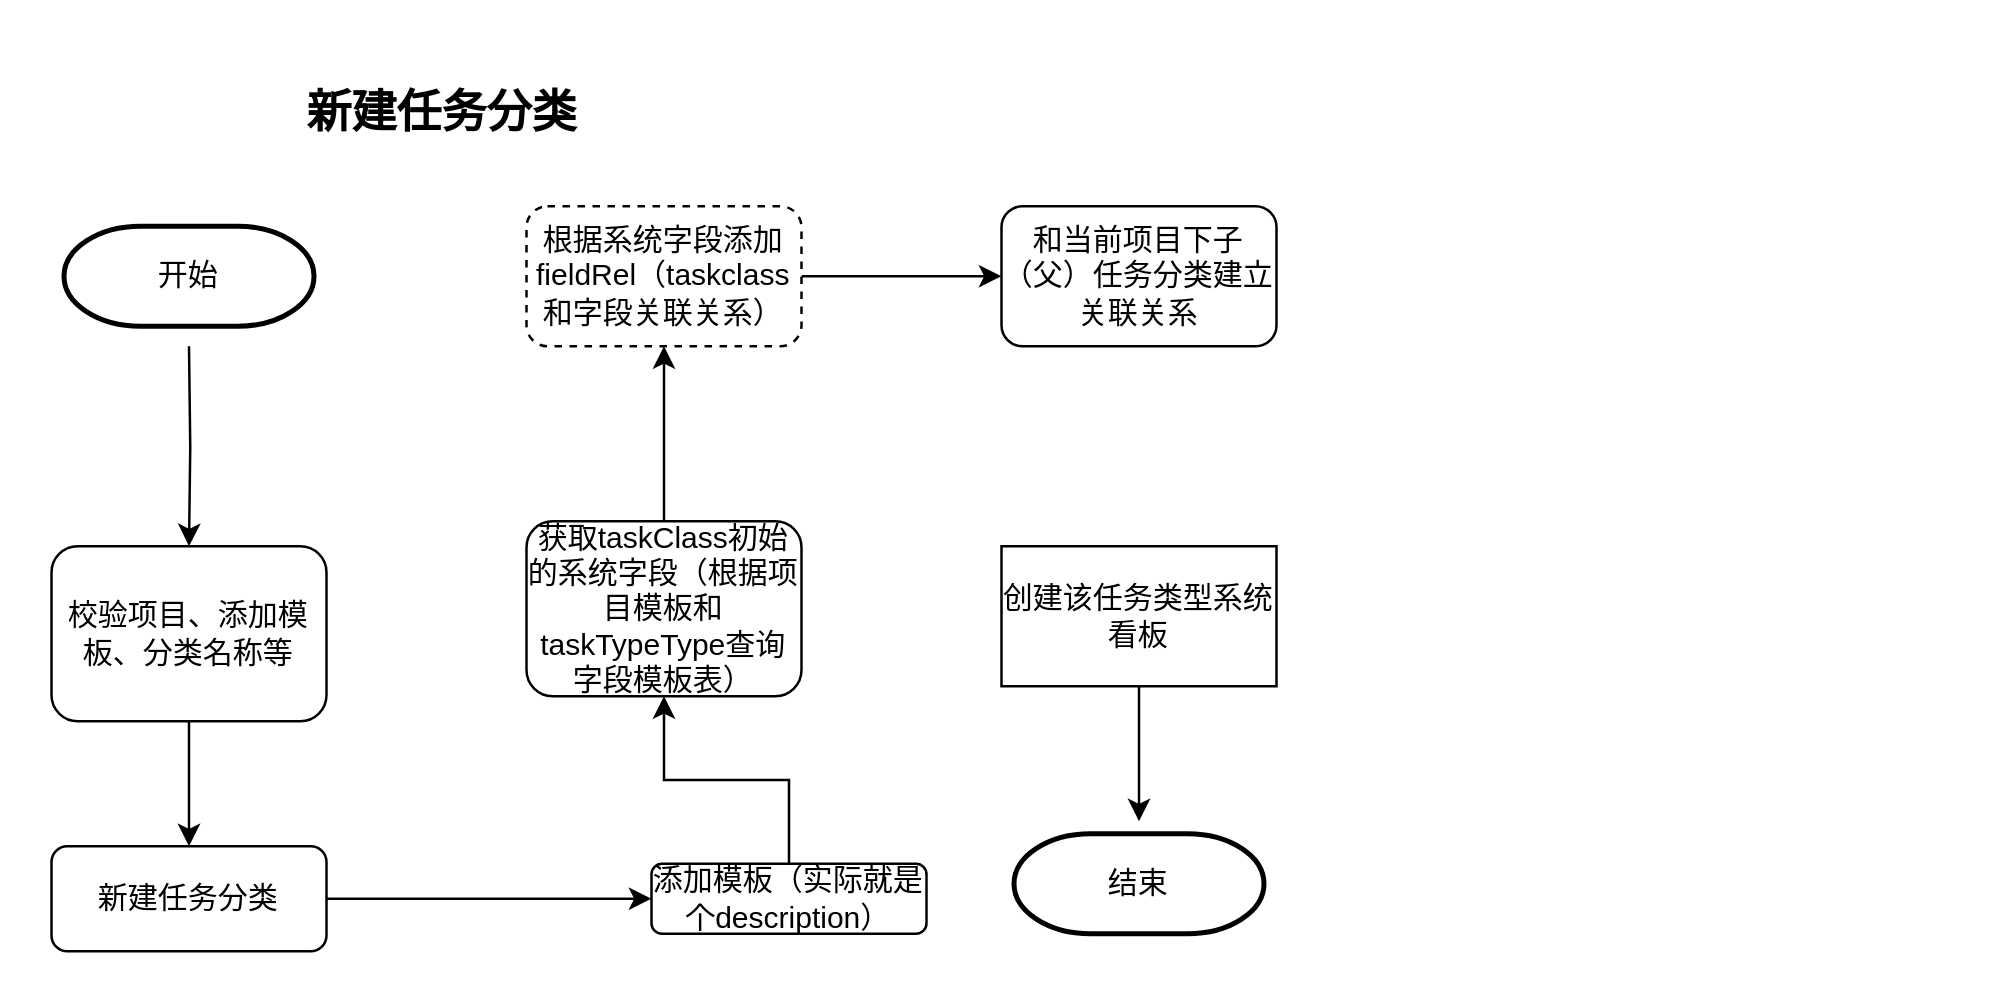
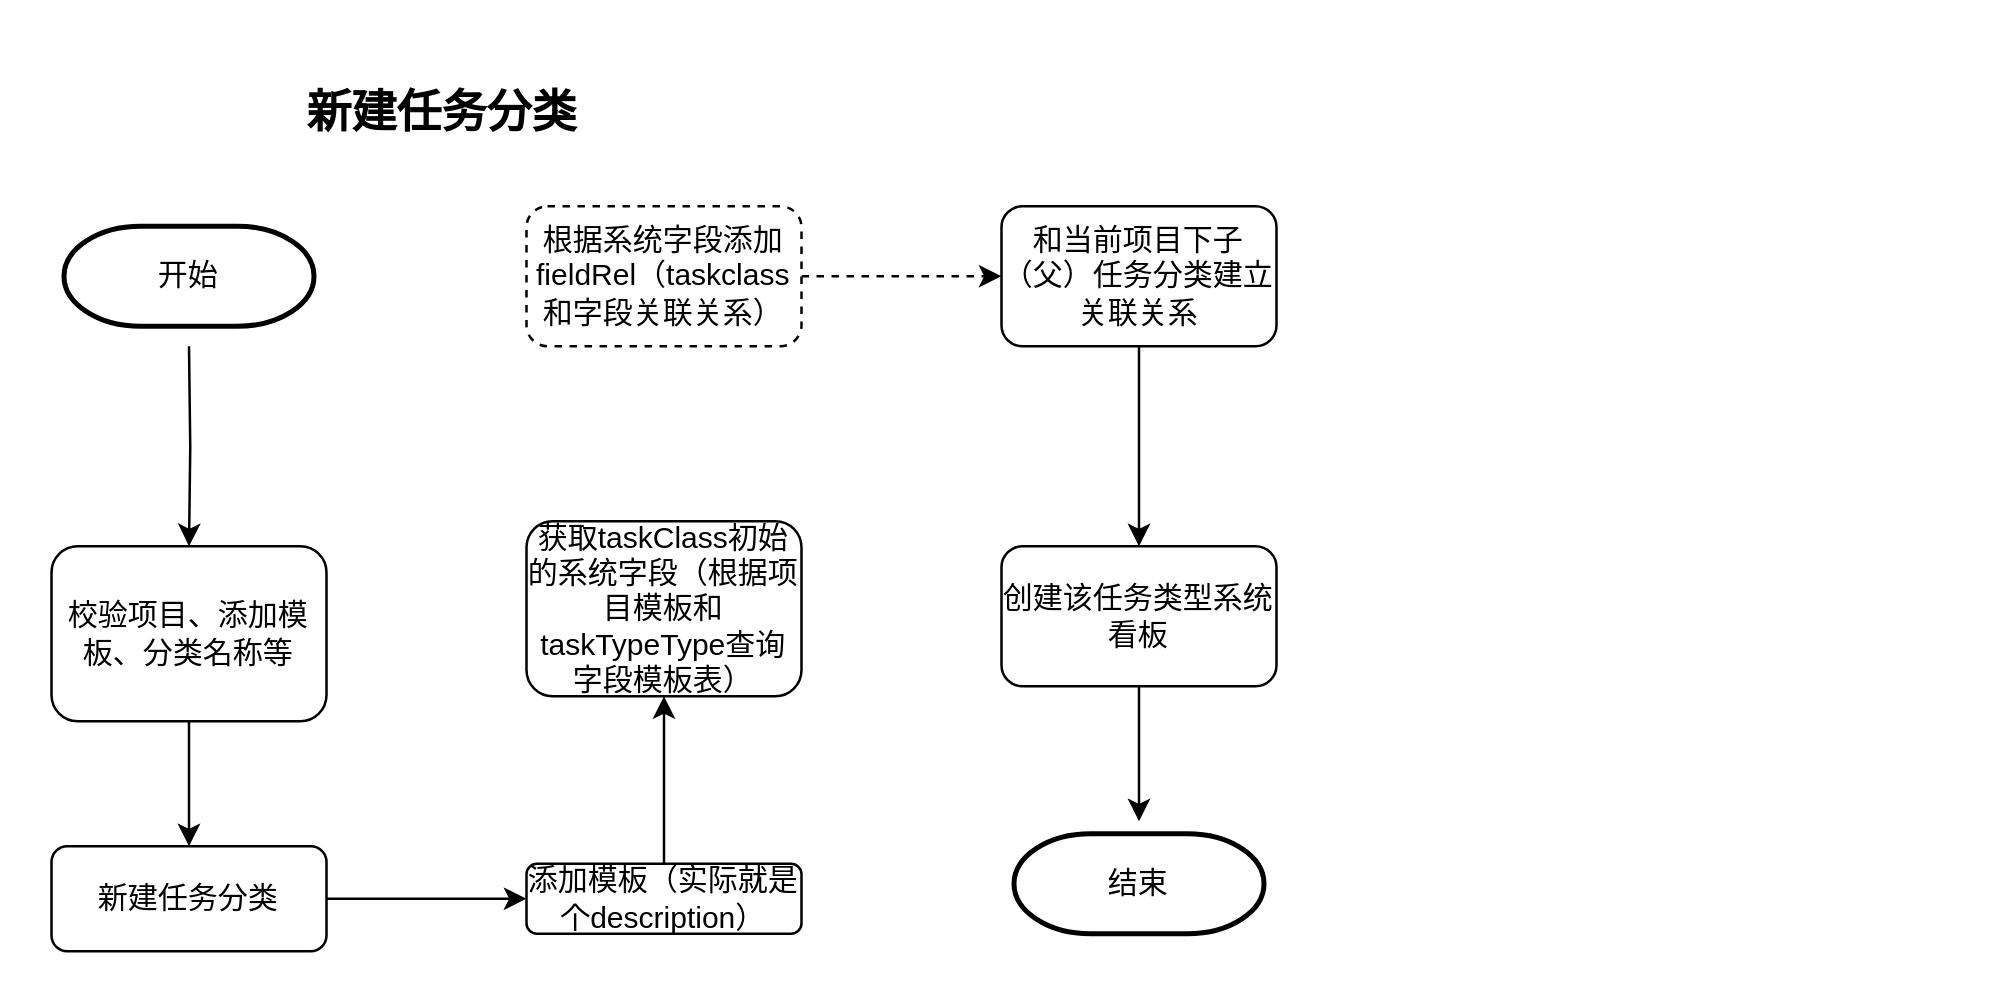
(892, 276) -> (892, 276)
none -> (1139, 438)
(664, 442) -> none
(1139, 616) -> (1139, 616)
(789, 899) -> (664, 899)
